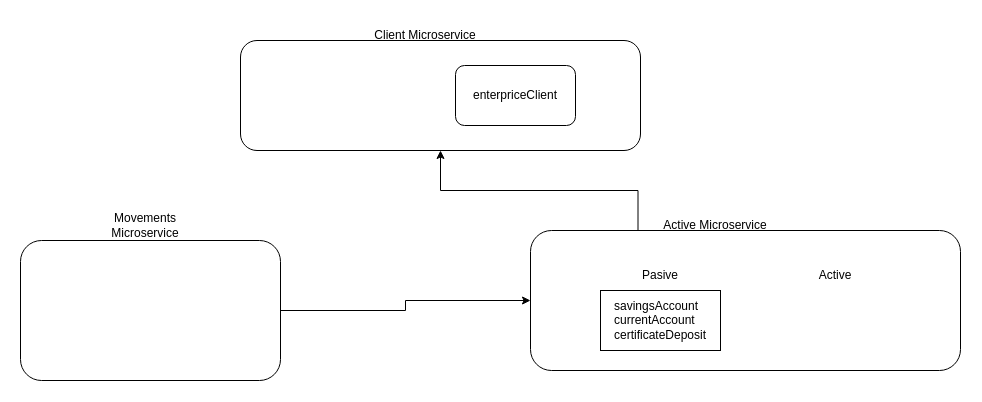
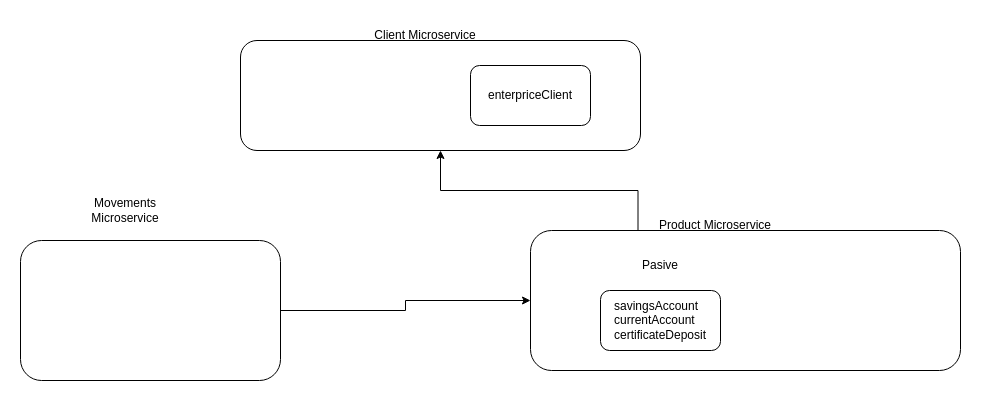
(516, 96) -> (531, 96)
(146, 226) -> (126, 211)
(716, 226) -> (716, 226)
(661, 276) -> (661, 266)
(836, 276) -> none
(661, 321) -> (661, 321)
